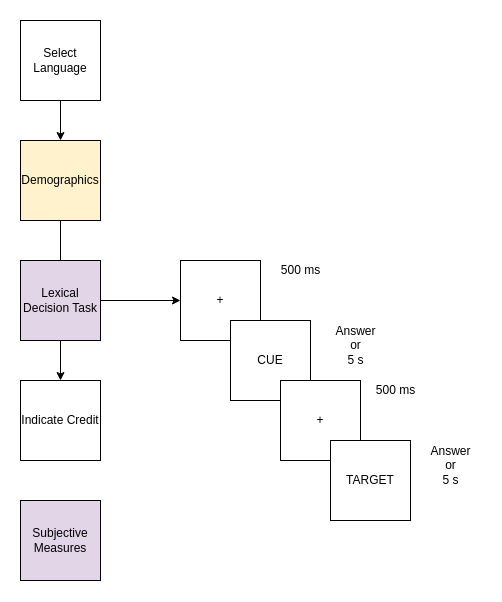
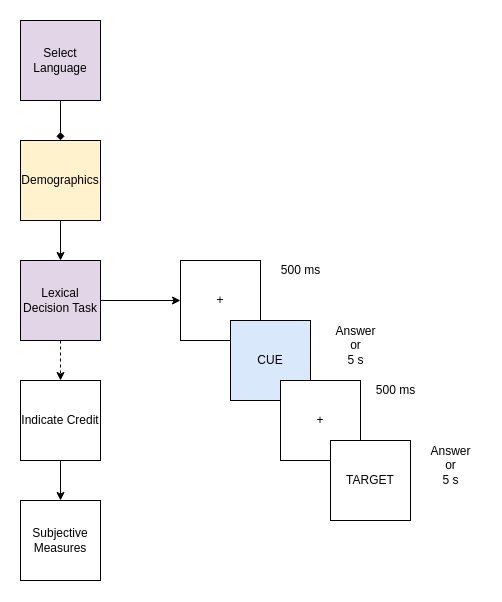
(61, 61) -> (61, 61)
(61, 132) -> (61, 132)
(61, 255) -> (61, 252)
(61, 357) -> (61, 357)
(271, 361) -> (271, 361)
none -> (61, 477)
(61, 541) -> (61, 541)
